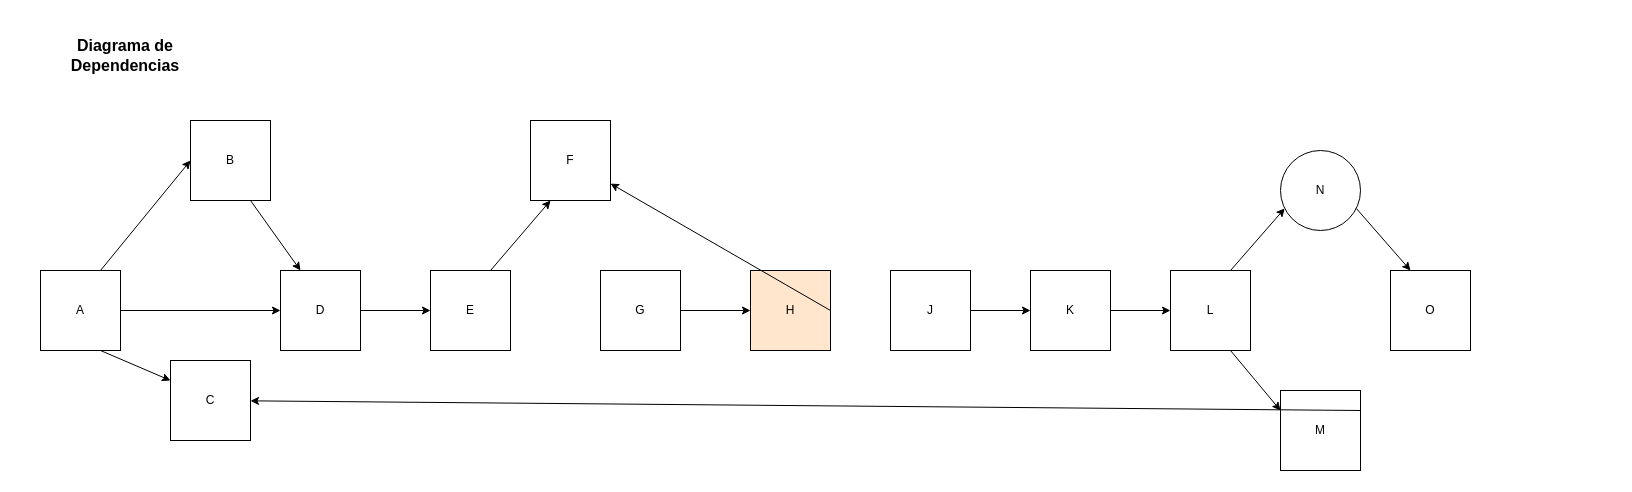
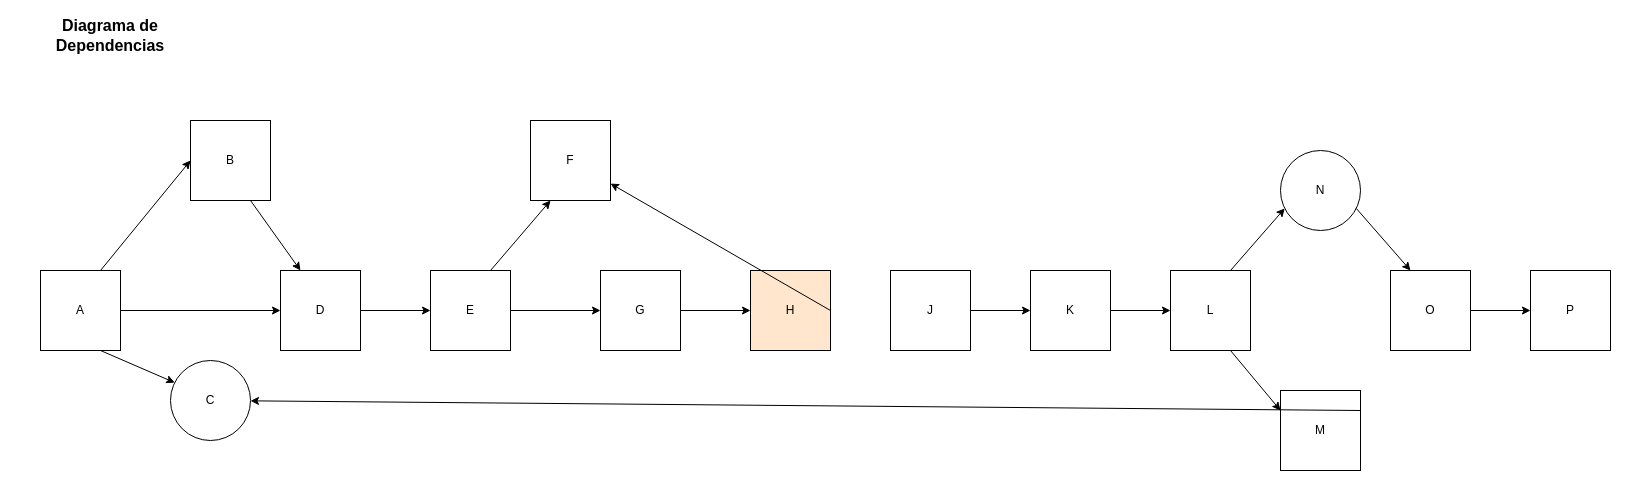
(126, 56) -> (111, 36)
none -> (552, 311)
none -> (1497, 311)
none -> (1571, 311)
(211, 401) -> (211, 401)
